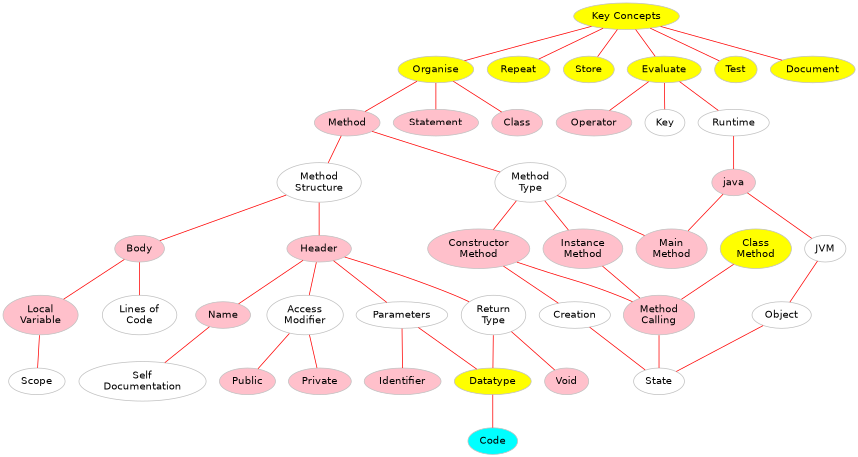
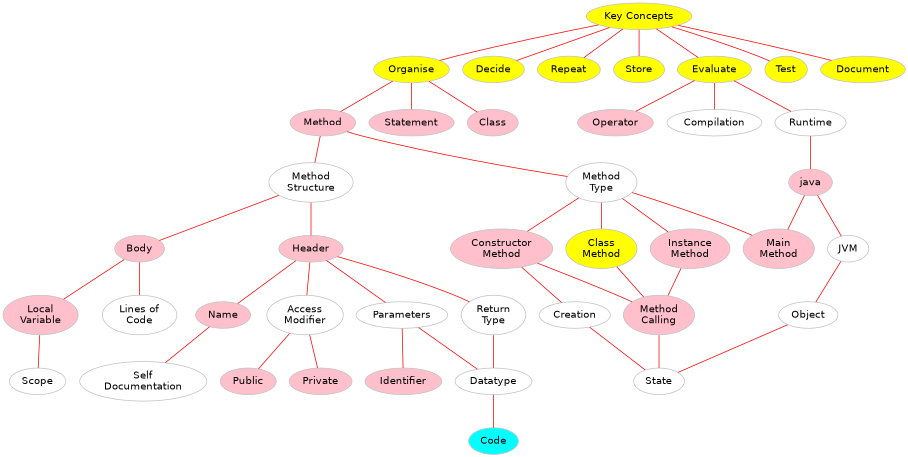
none -> (494, 69)
(665, 123) -> (714, 123)
none -> (601, 216)
(493, 381) -> (494, 381)
(567, 381) -> none
